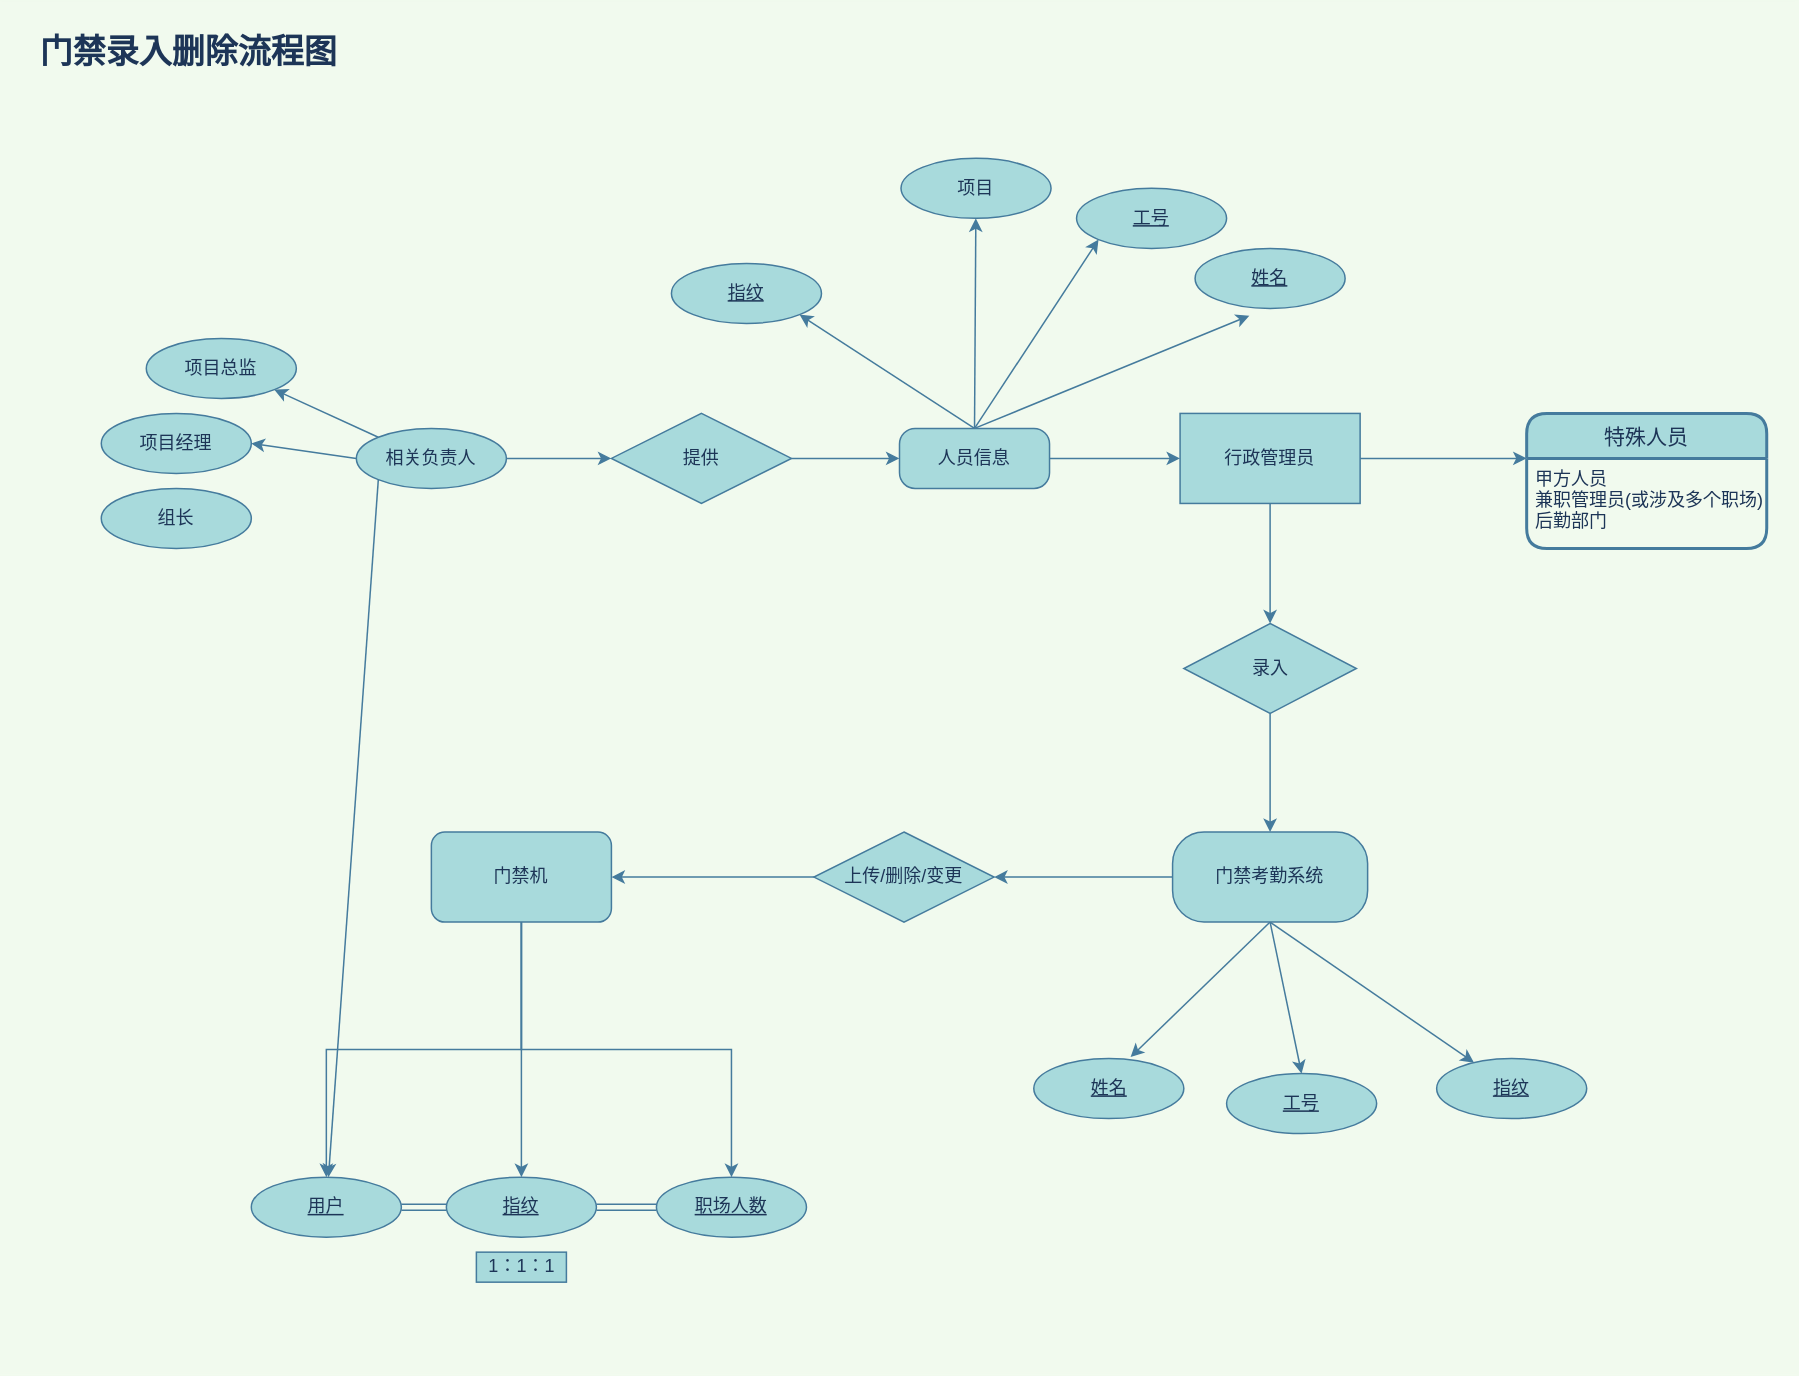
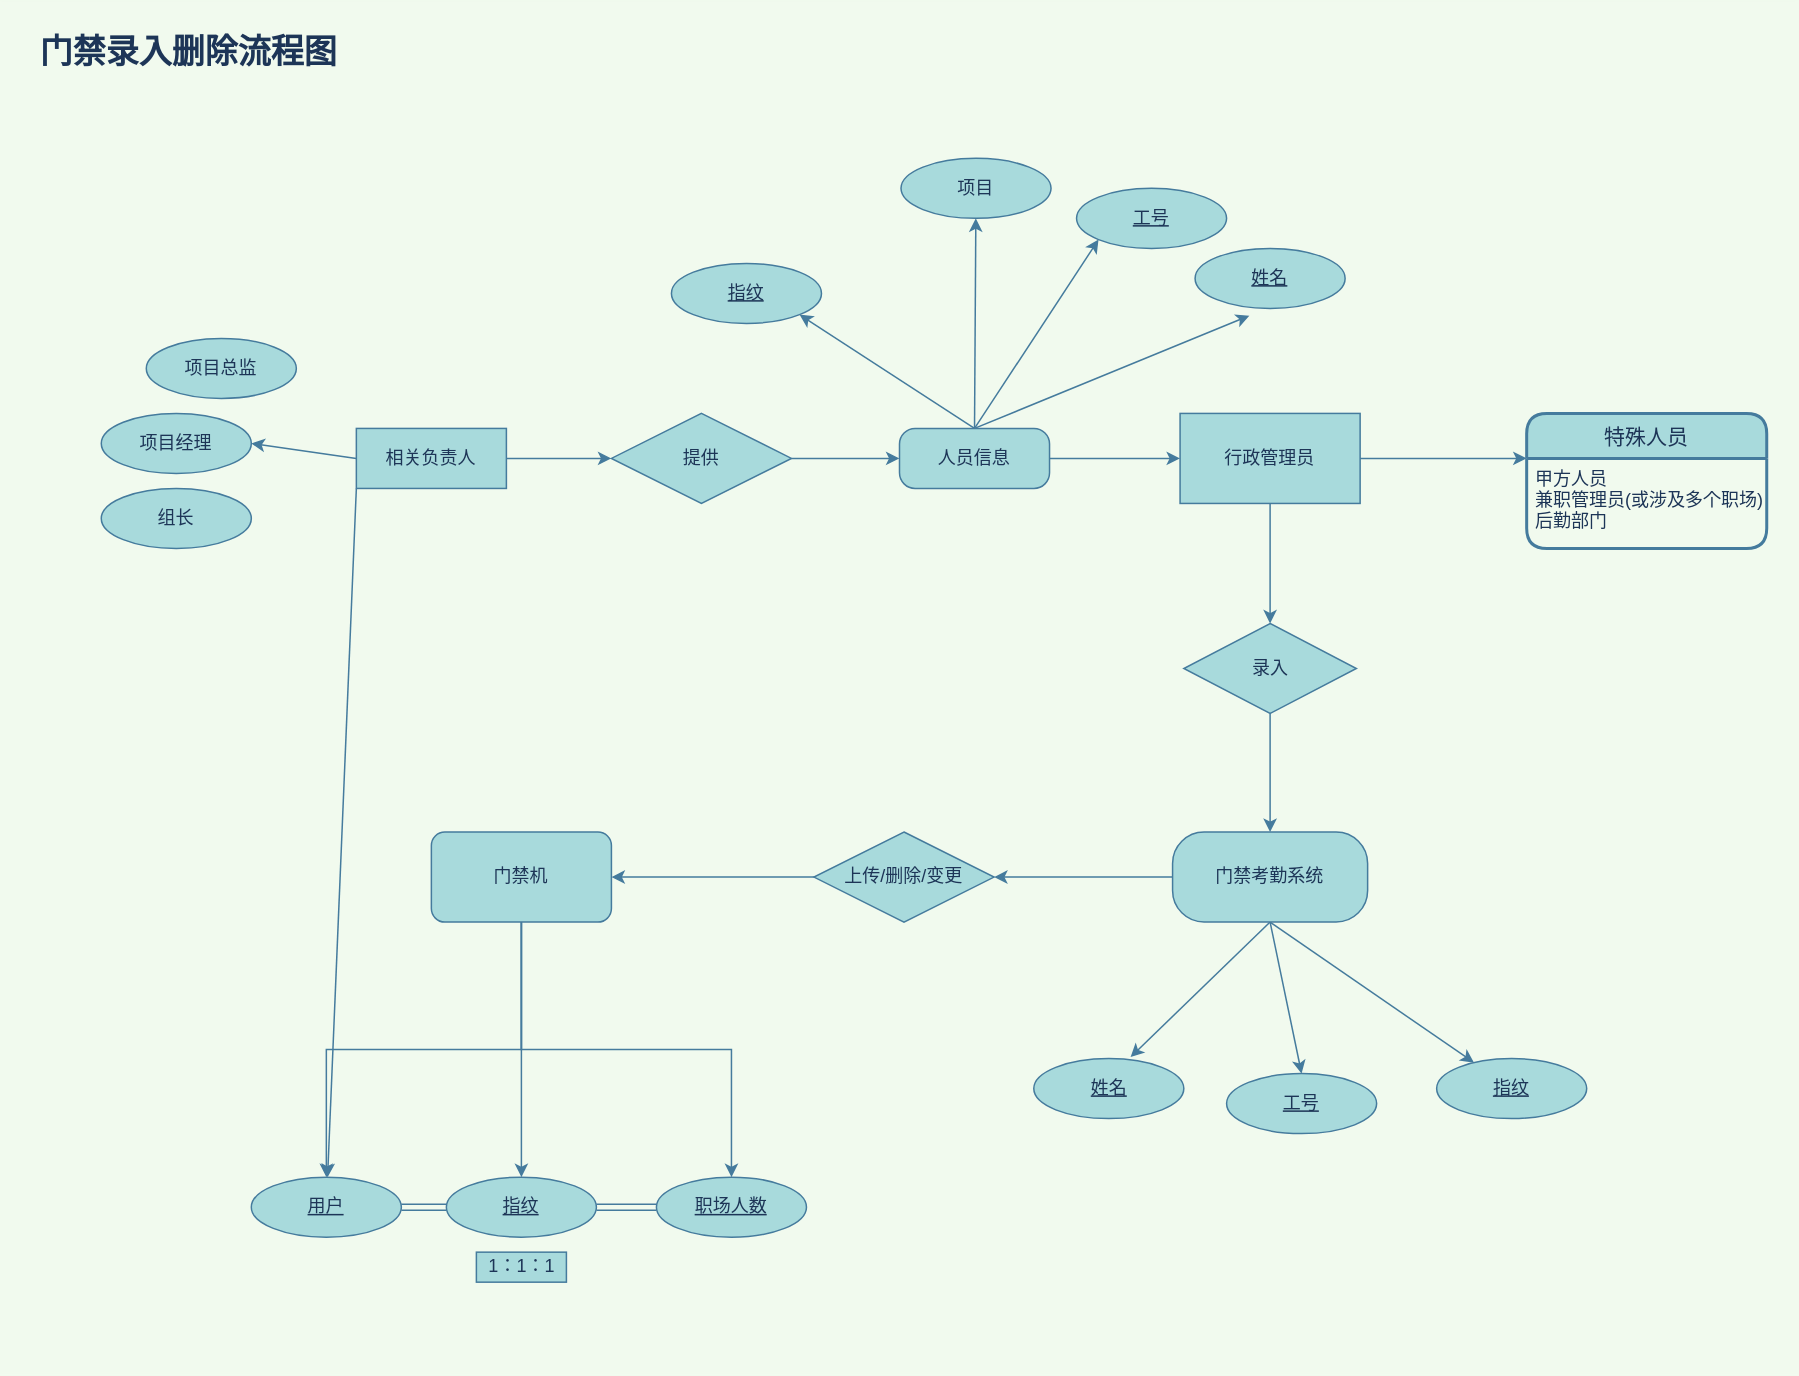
(331, 415) -> none
(431, 458) -> (431, 458)
